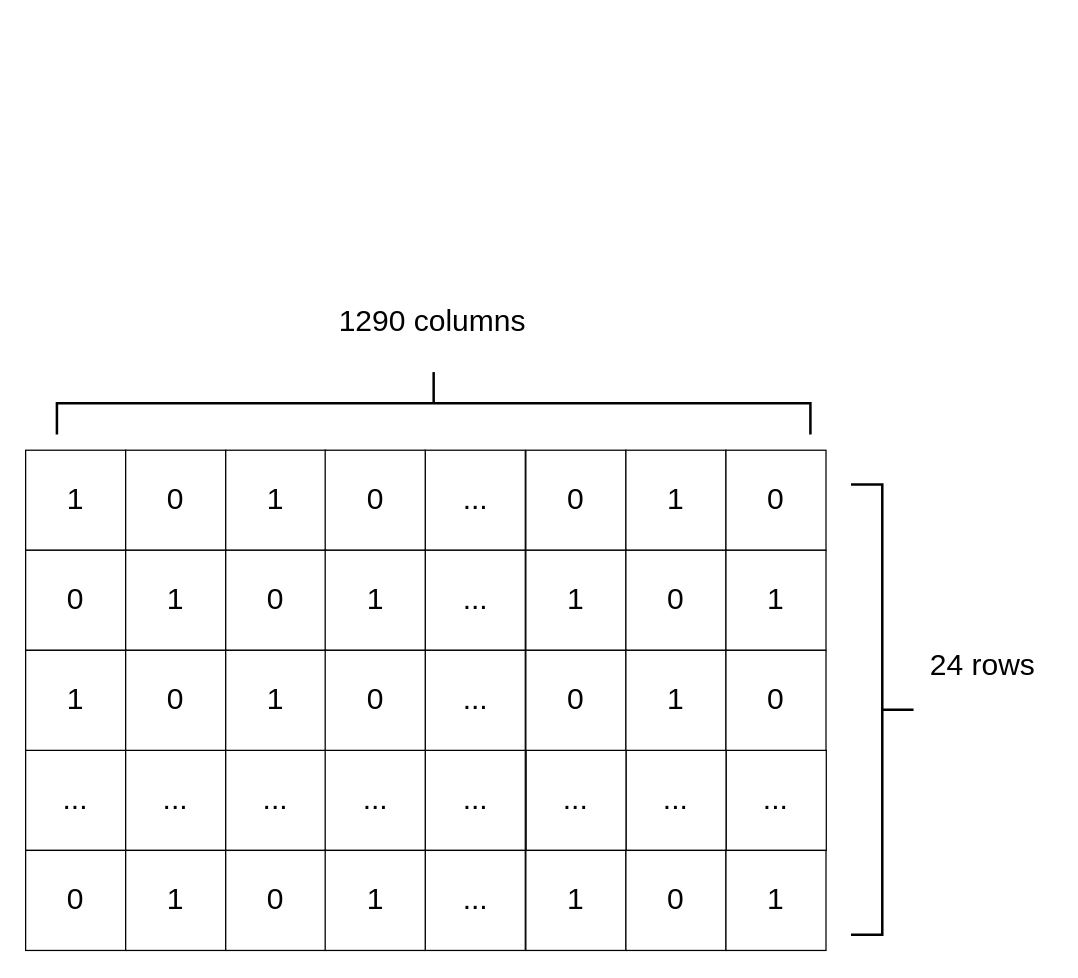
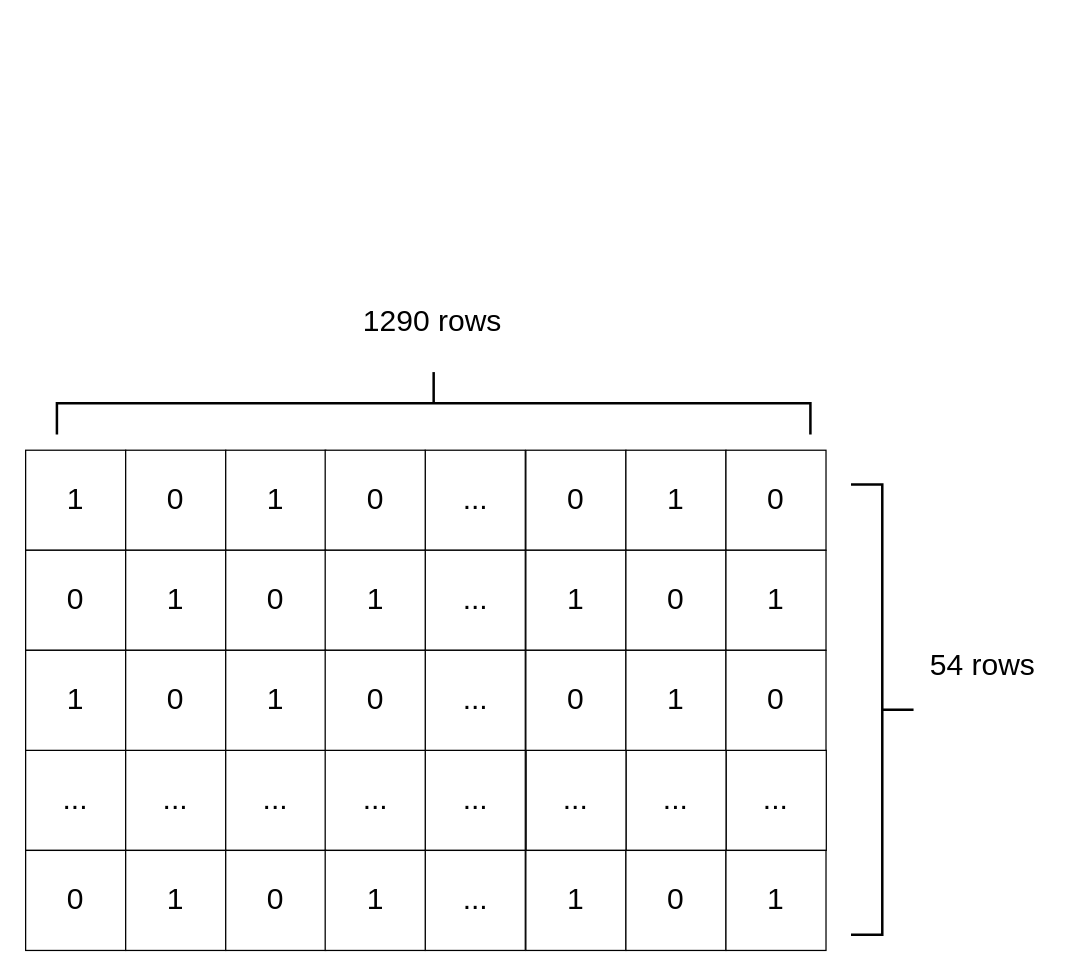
(433, 322) -> (433, 322)
(983, 666) -> (983, 666)
